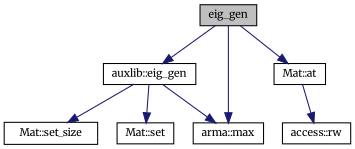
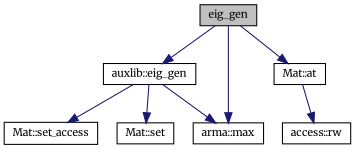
(51, 133) -> (51, 133)
